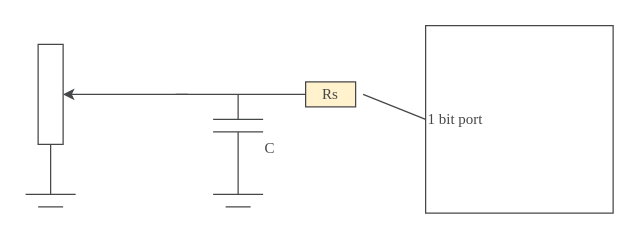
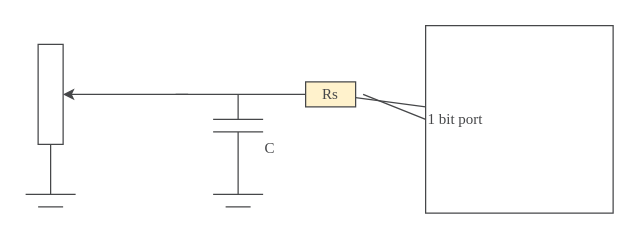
none -> (406, 104)
